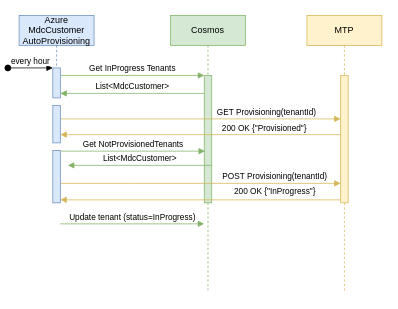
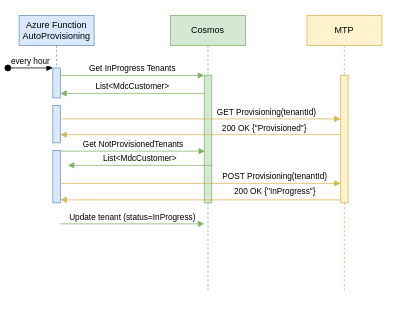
(57, 30) -> (57, 30)
